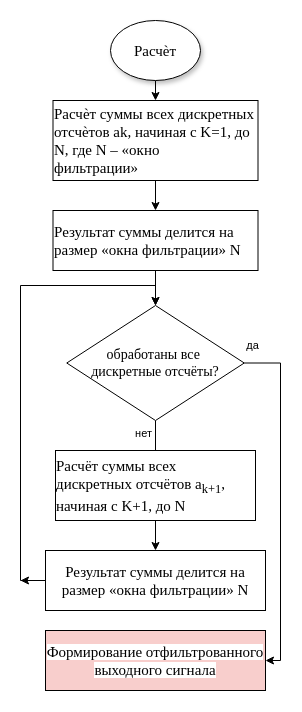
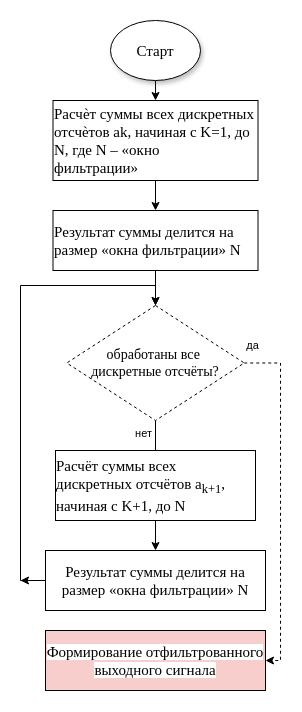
(156, 51) -> (156, 51)
(156, 363) -> (156, 363)
(281, 497) -> (281, 497)
